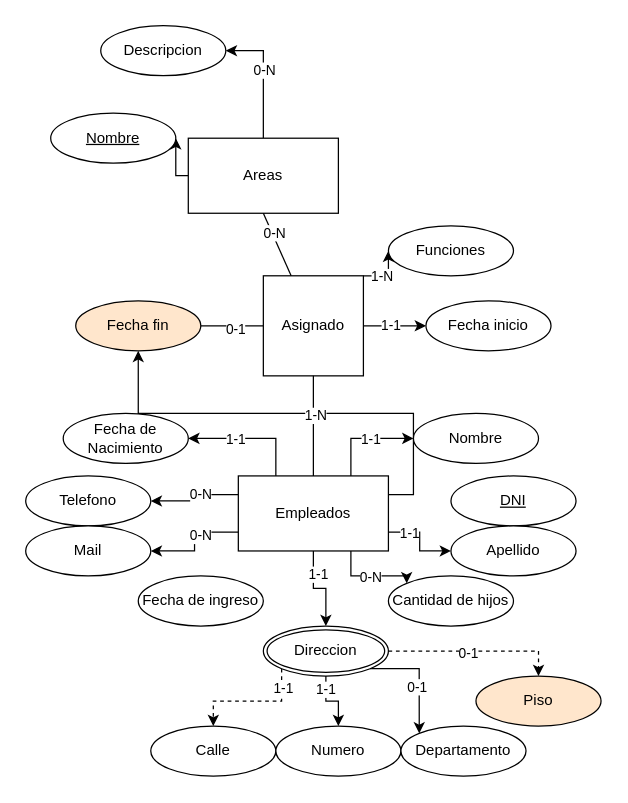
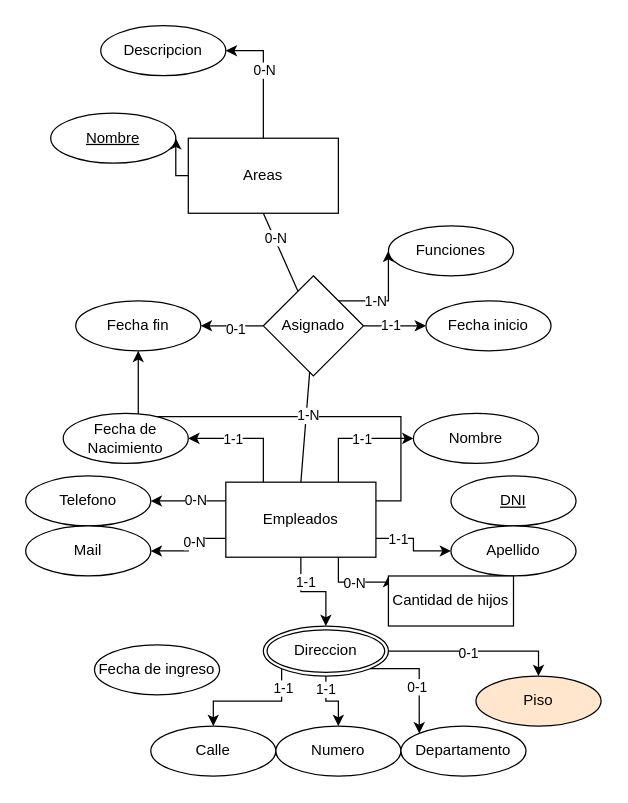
(138, 326) -> (138, 326)
(207, 326) -> (211, 326)
(313, 326) -> (313, 326)
(313, 513) -> (301, 519)
(201, 601) -> (157, 669)
(451, 601) -> (451, 601)
(517, 651) -> (517, 651)
(245, 701) -> (245, 701)
